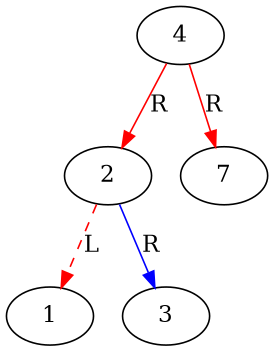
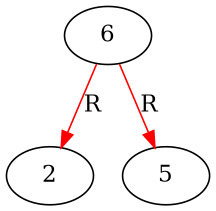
(181, 35) -> (108, 35)
(224, 176) -> (166, 176)
(50, 316) -> none
(166, 316) -> none
